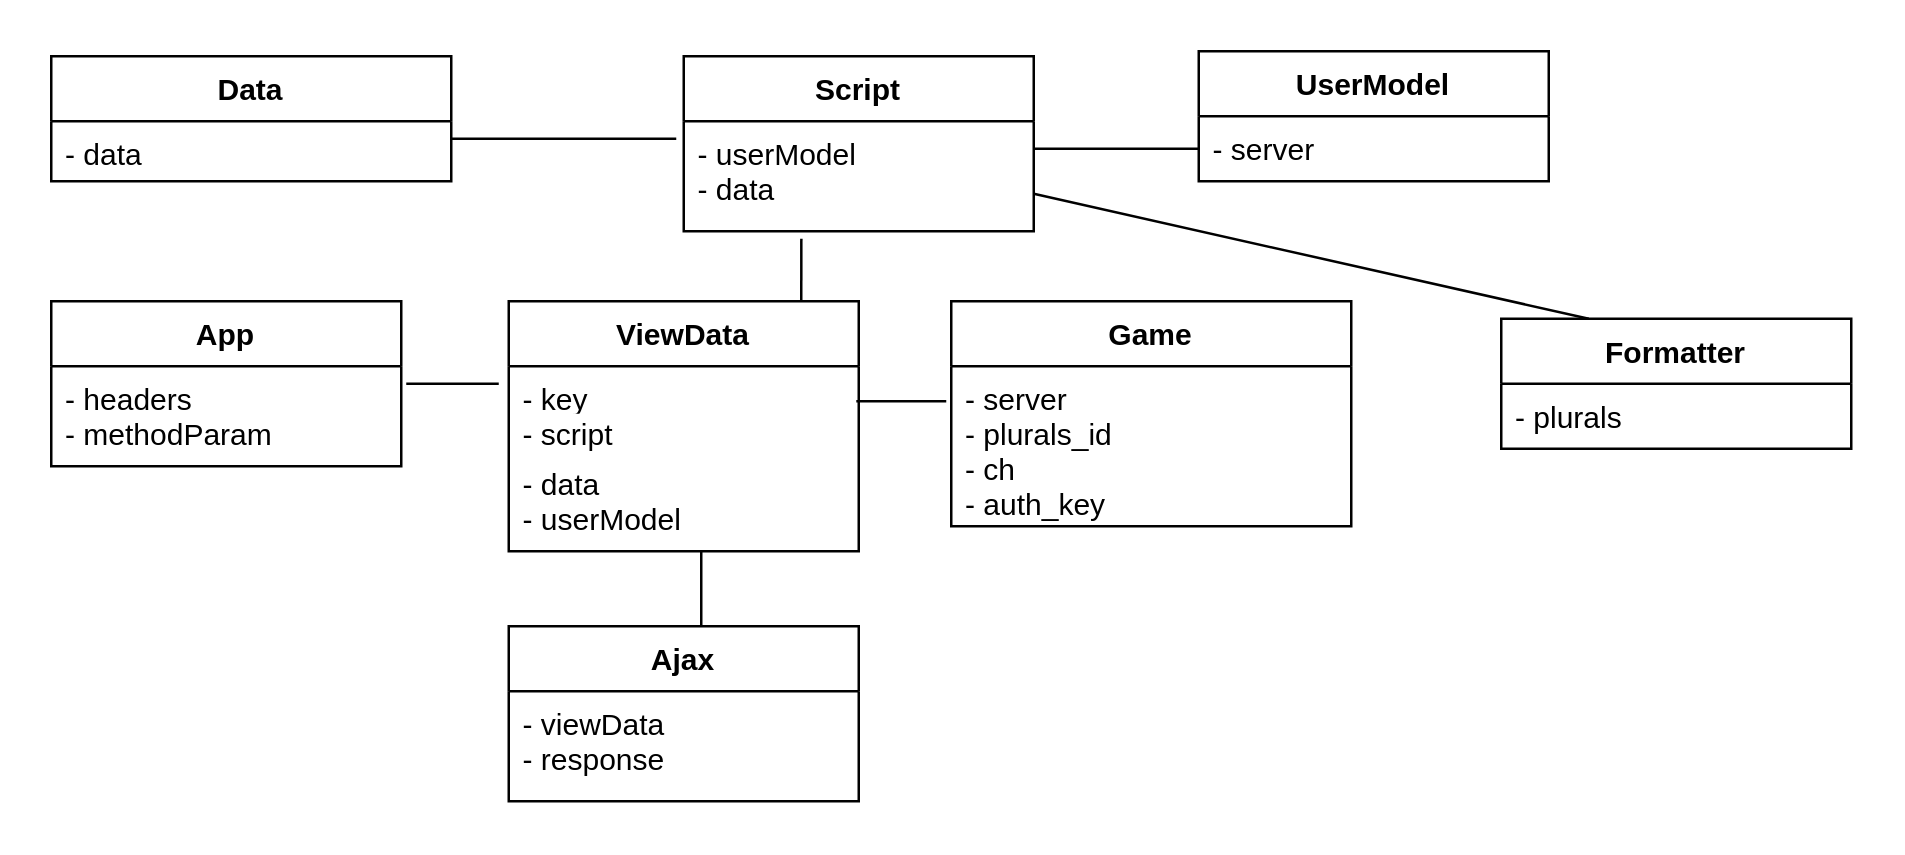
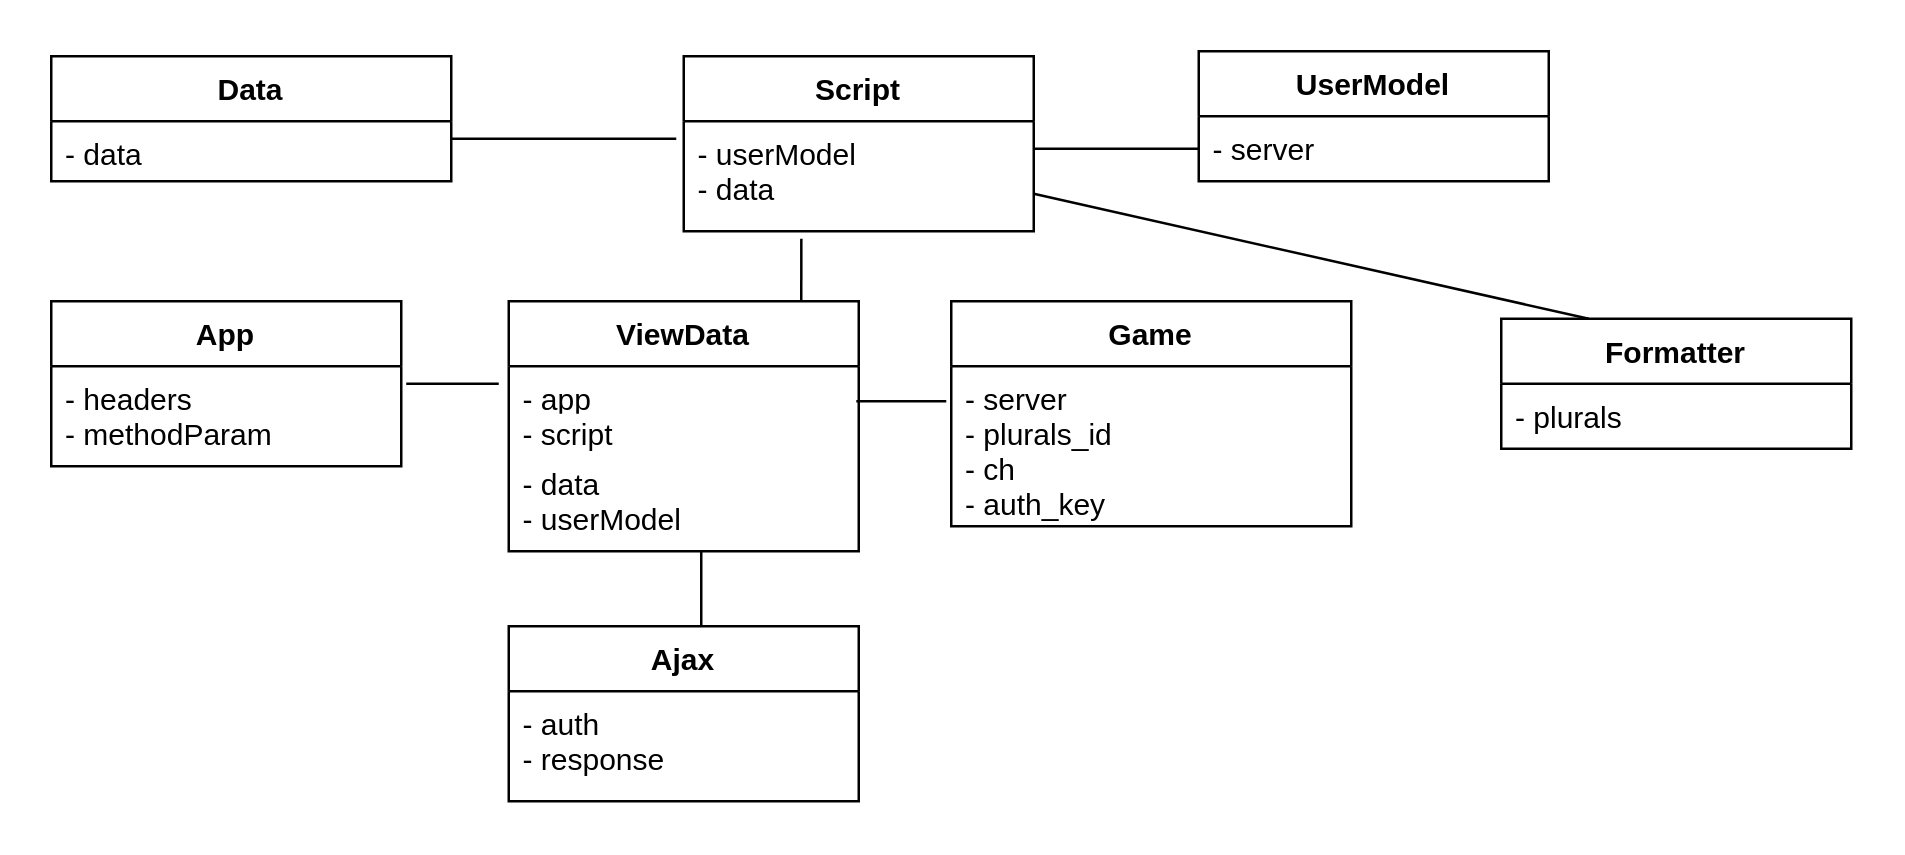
(561, 400) -> (561, 400)
(599, 725) -> (569, 725)
